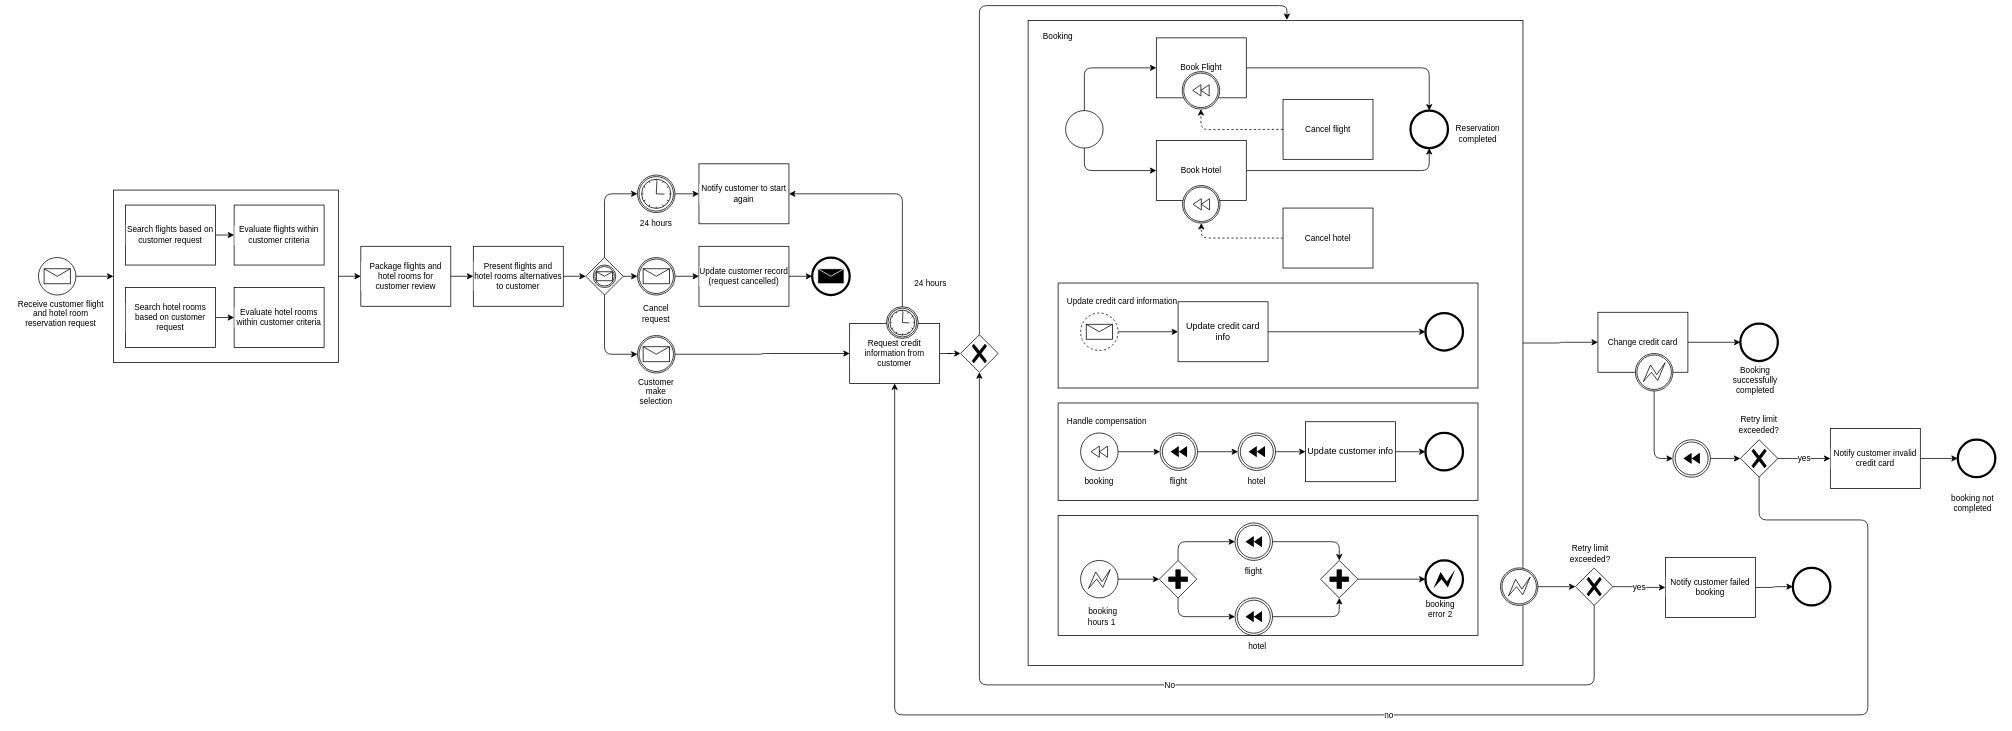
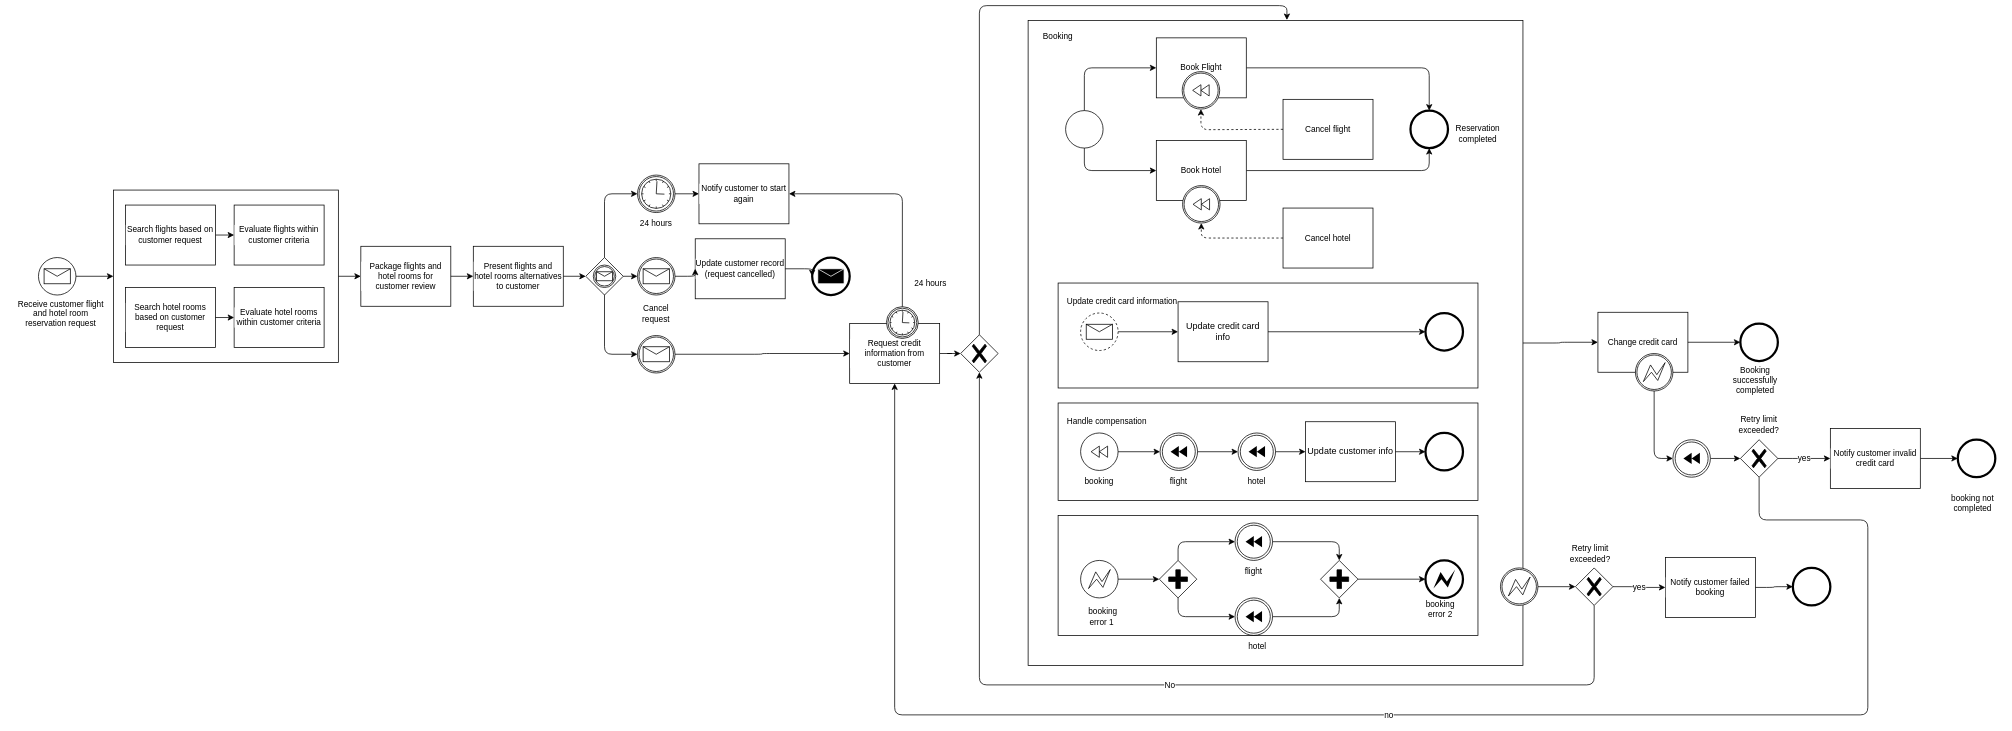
(744, 276) -> (740, 269)
(656, 392) -> none
(1103, 617) -> (1103, 617)
